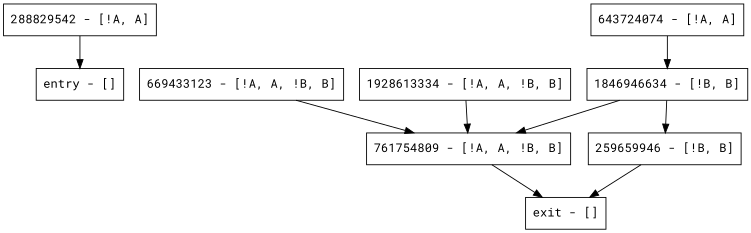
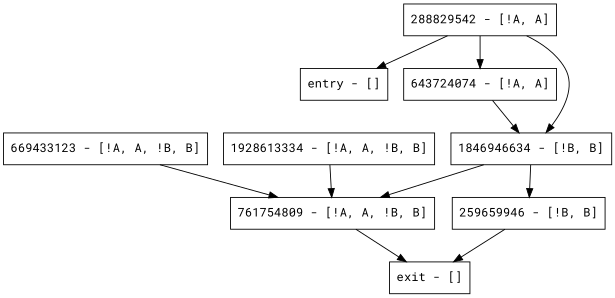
none -> (480, 48)
none -> (567, 73)
